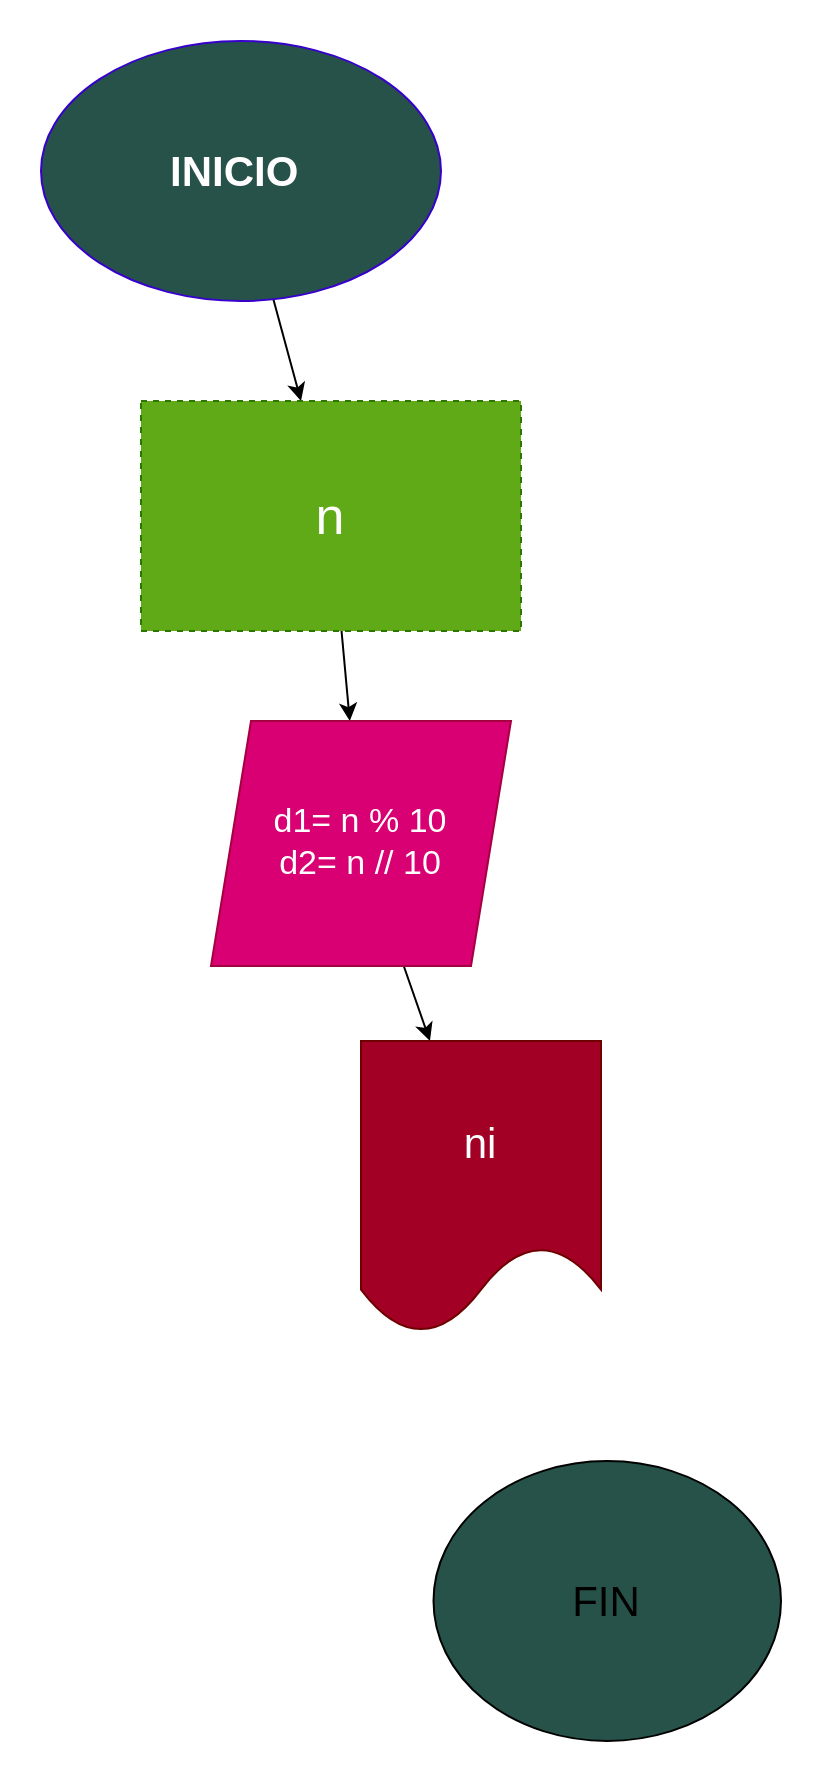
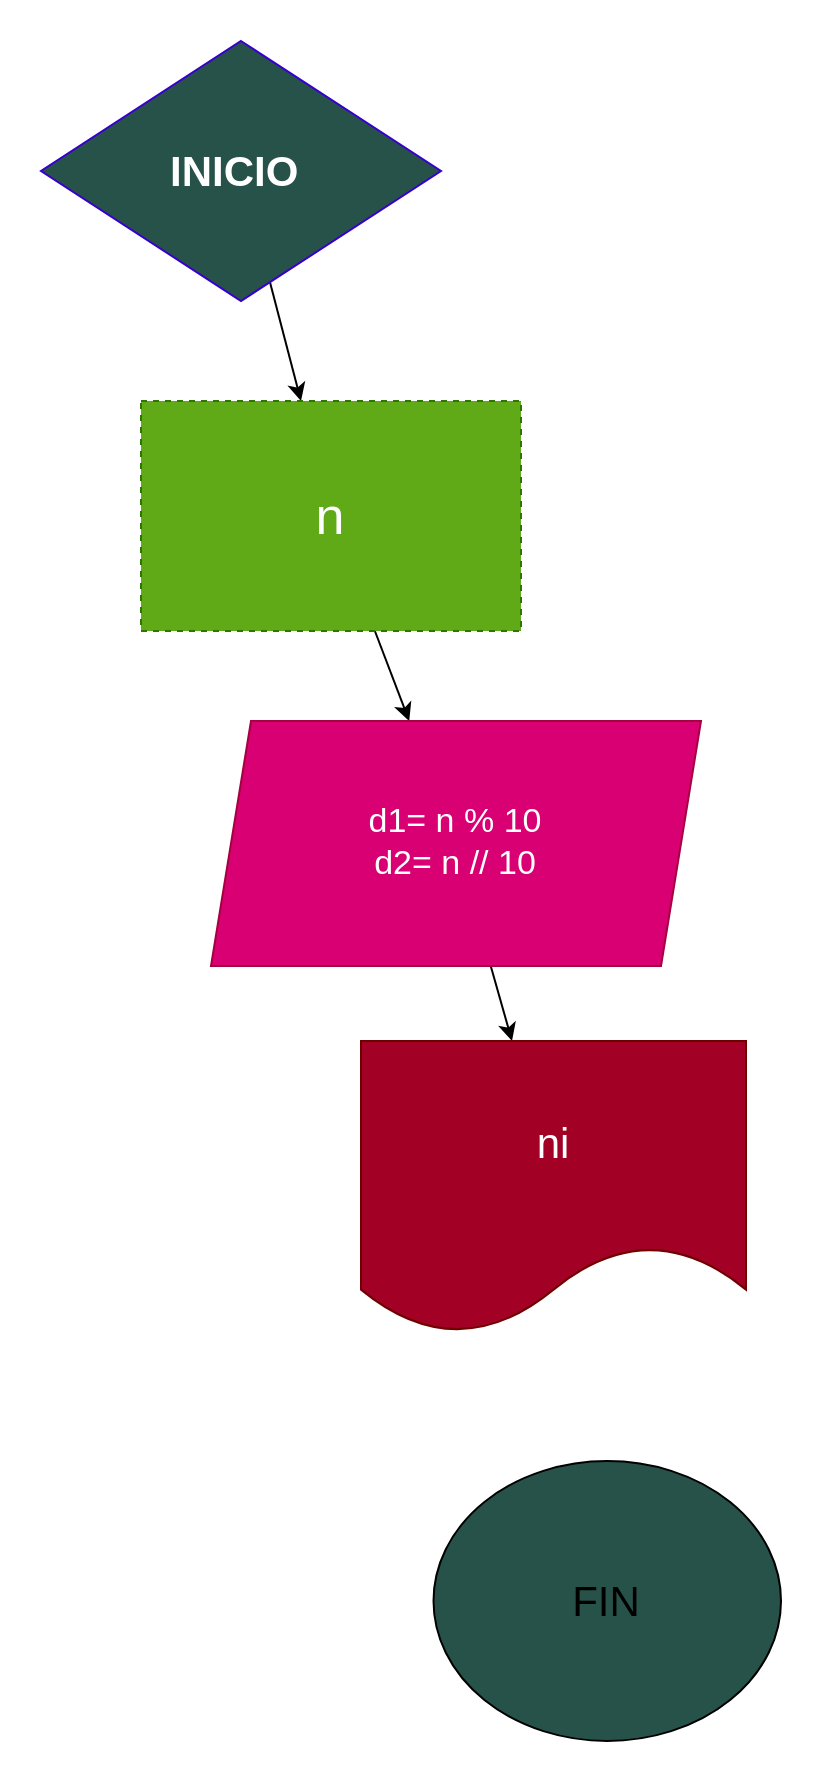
(241, 171) -> (241, 171)
(361, 844) -> (456, 844)
(481, 1187) -> (554, 1187)
